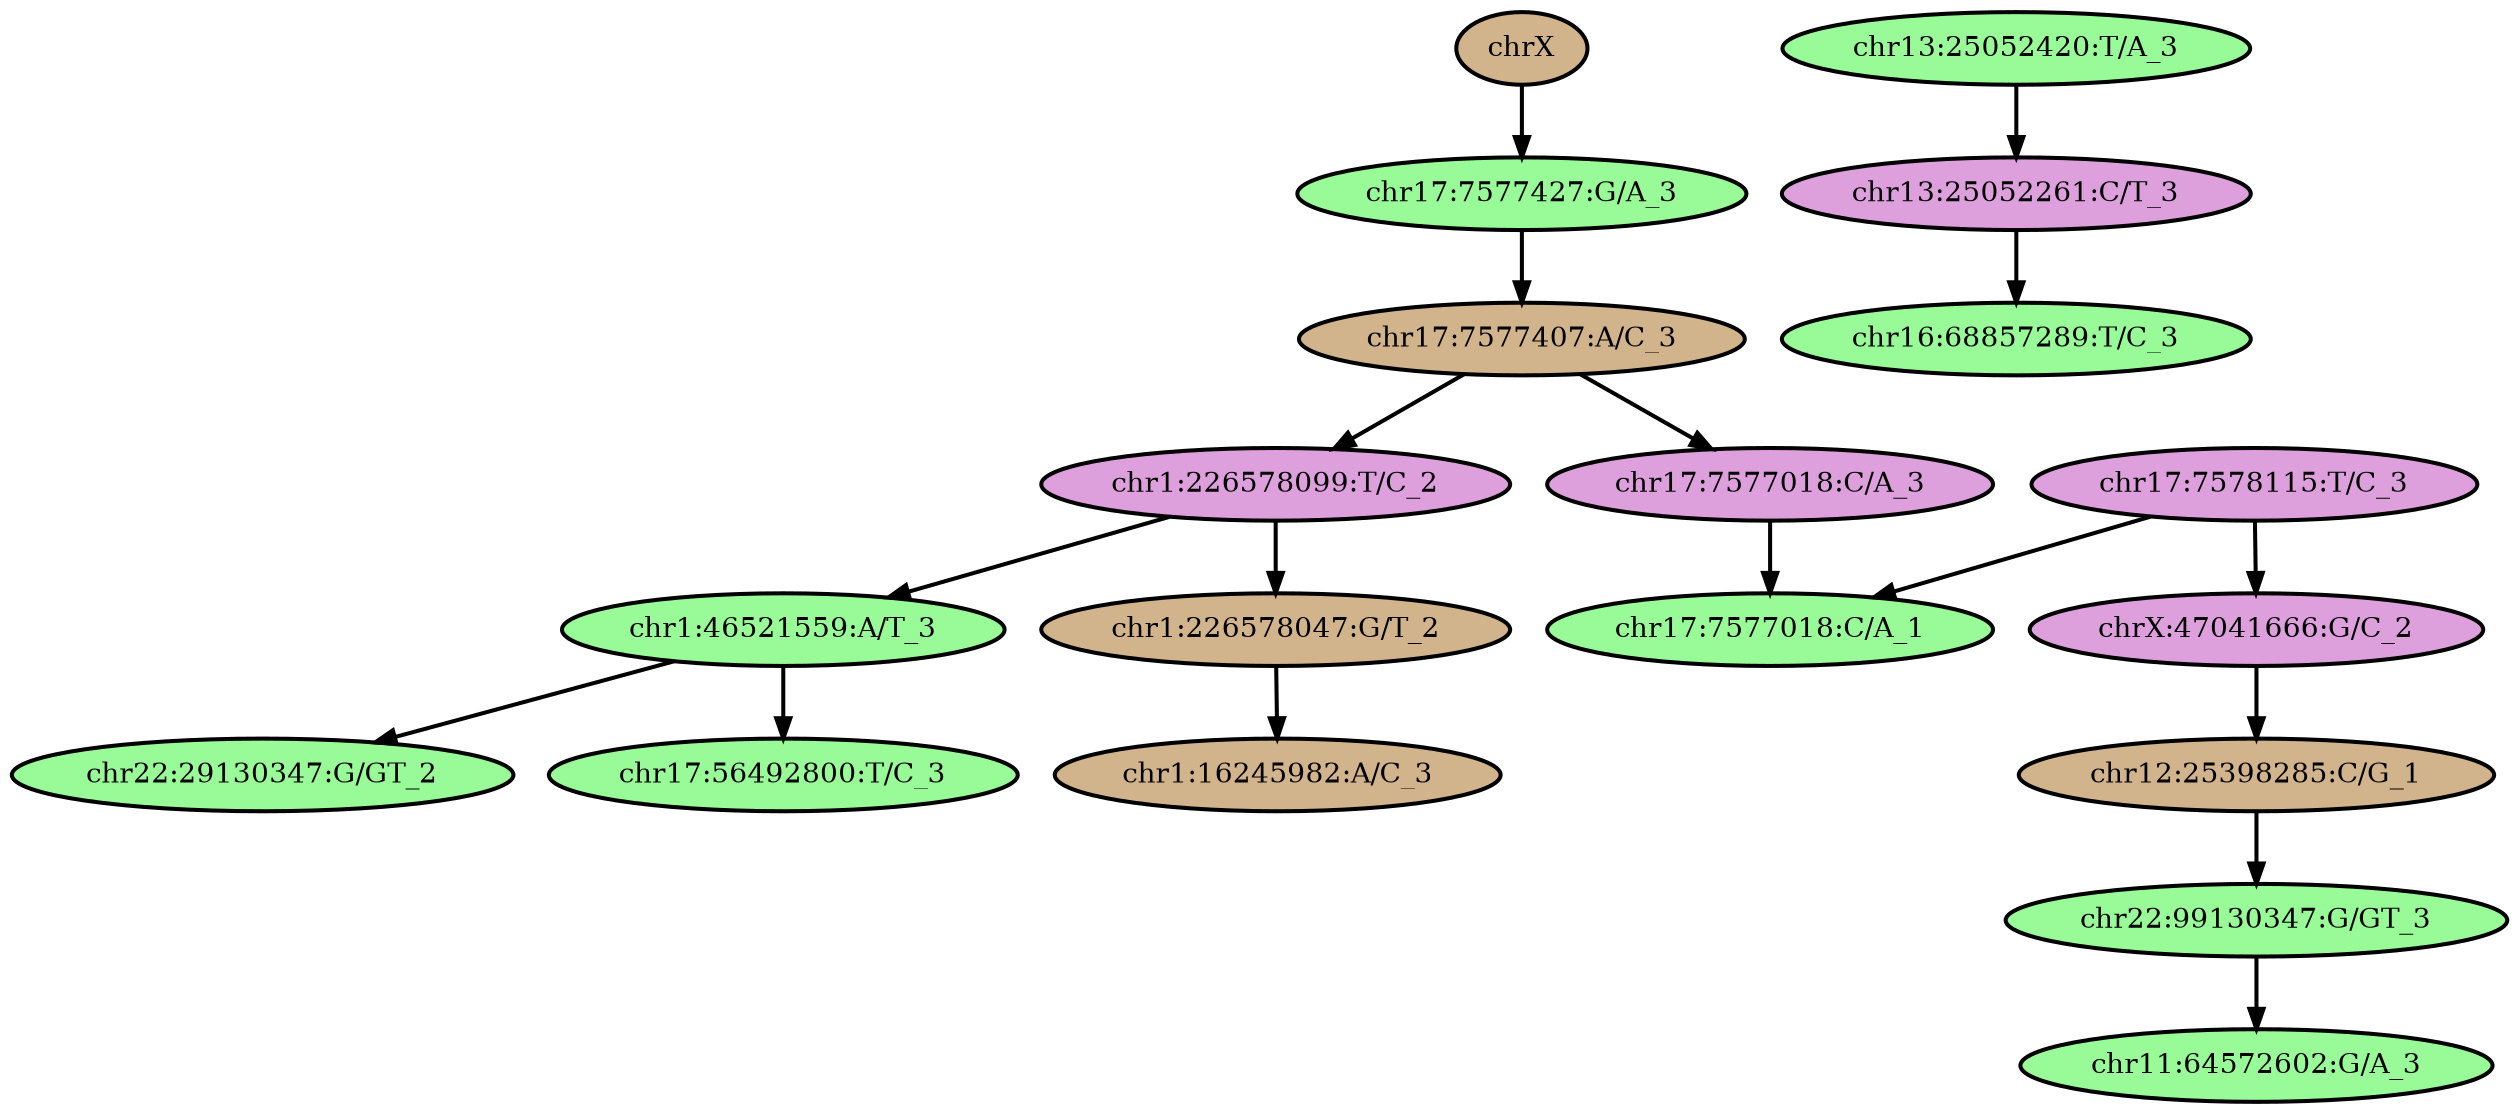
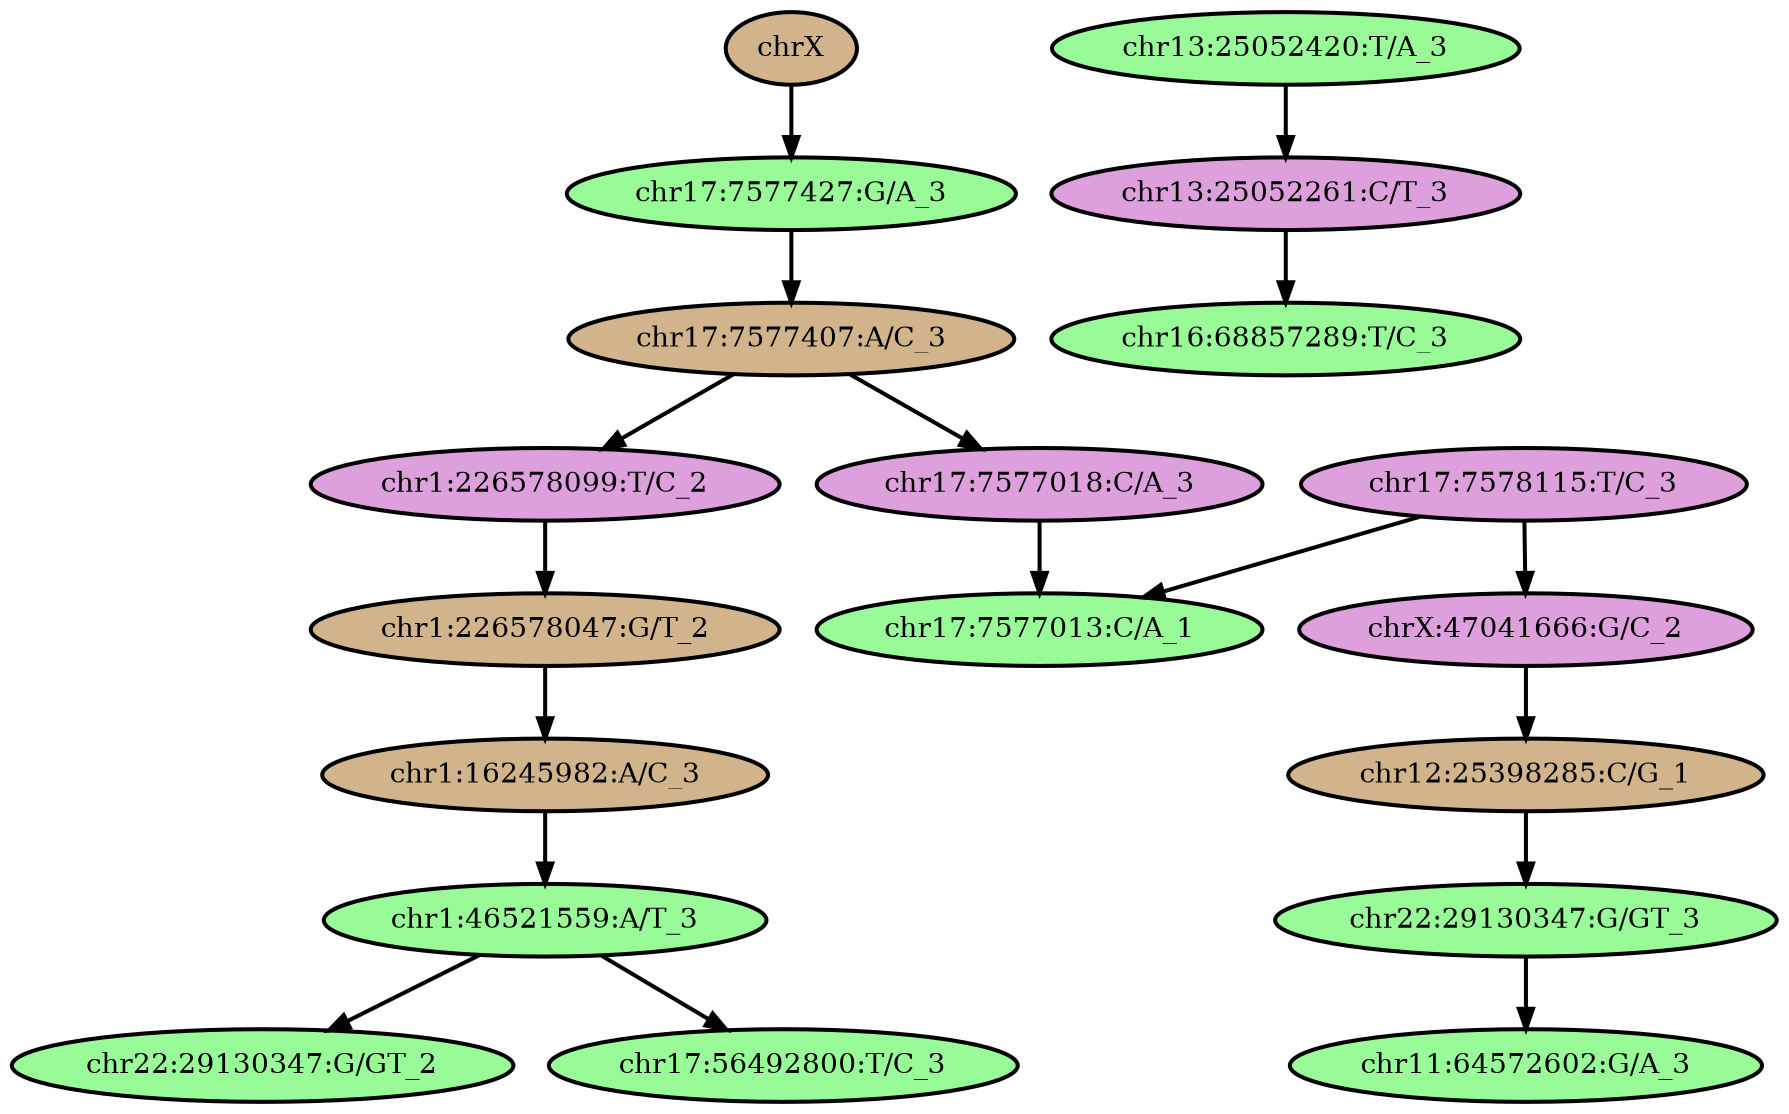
(1039, 554) -> (545, 838)
(1770, 630) -> (1040, 630)
(2256, 920) -> (1526, 920)
